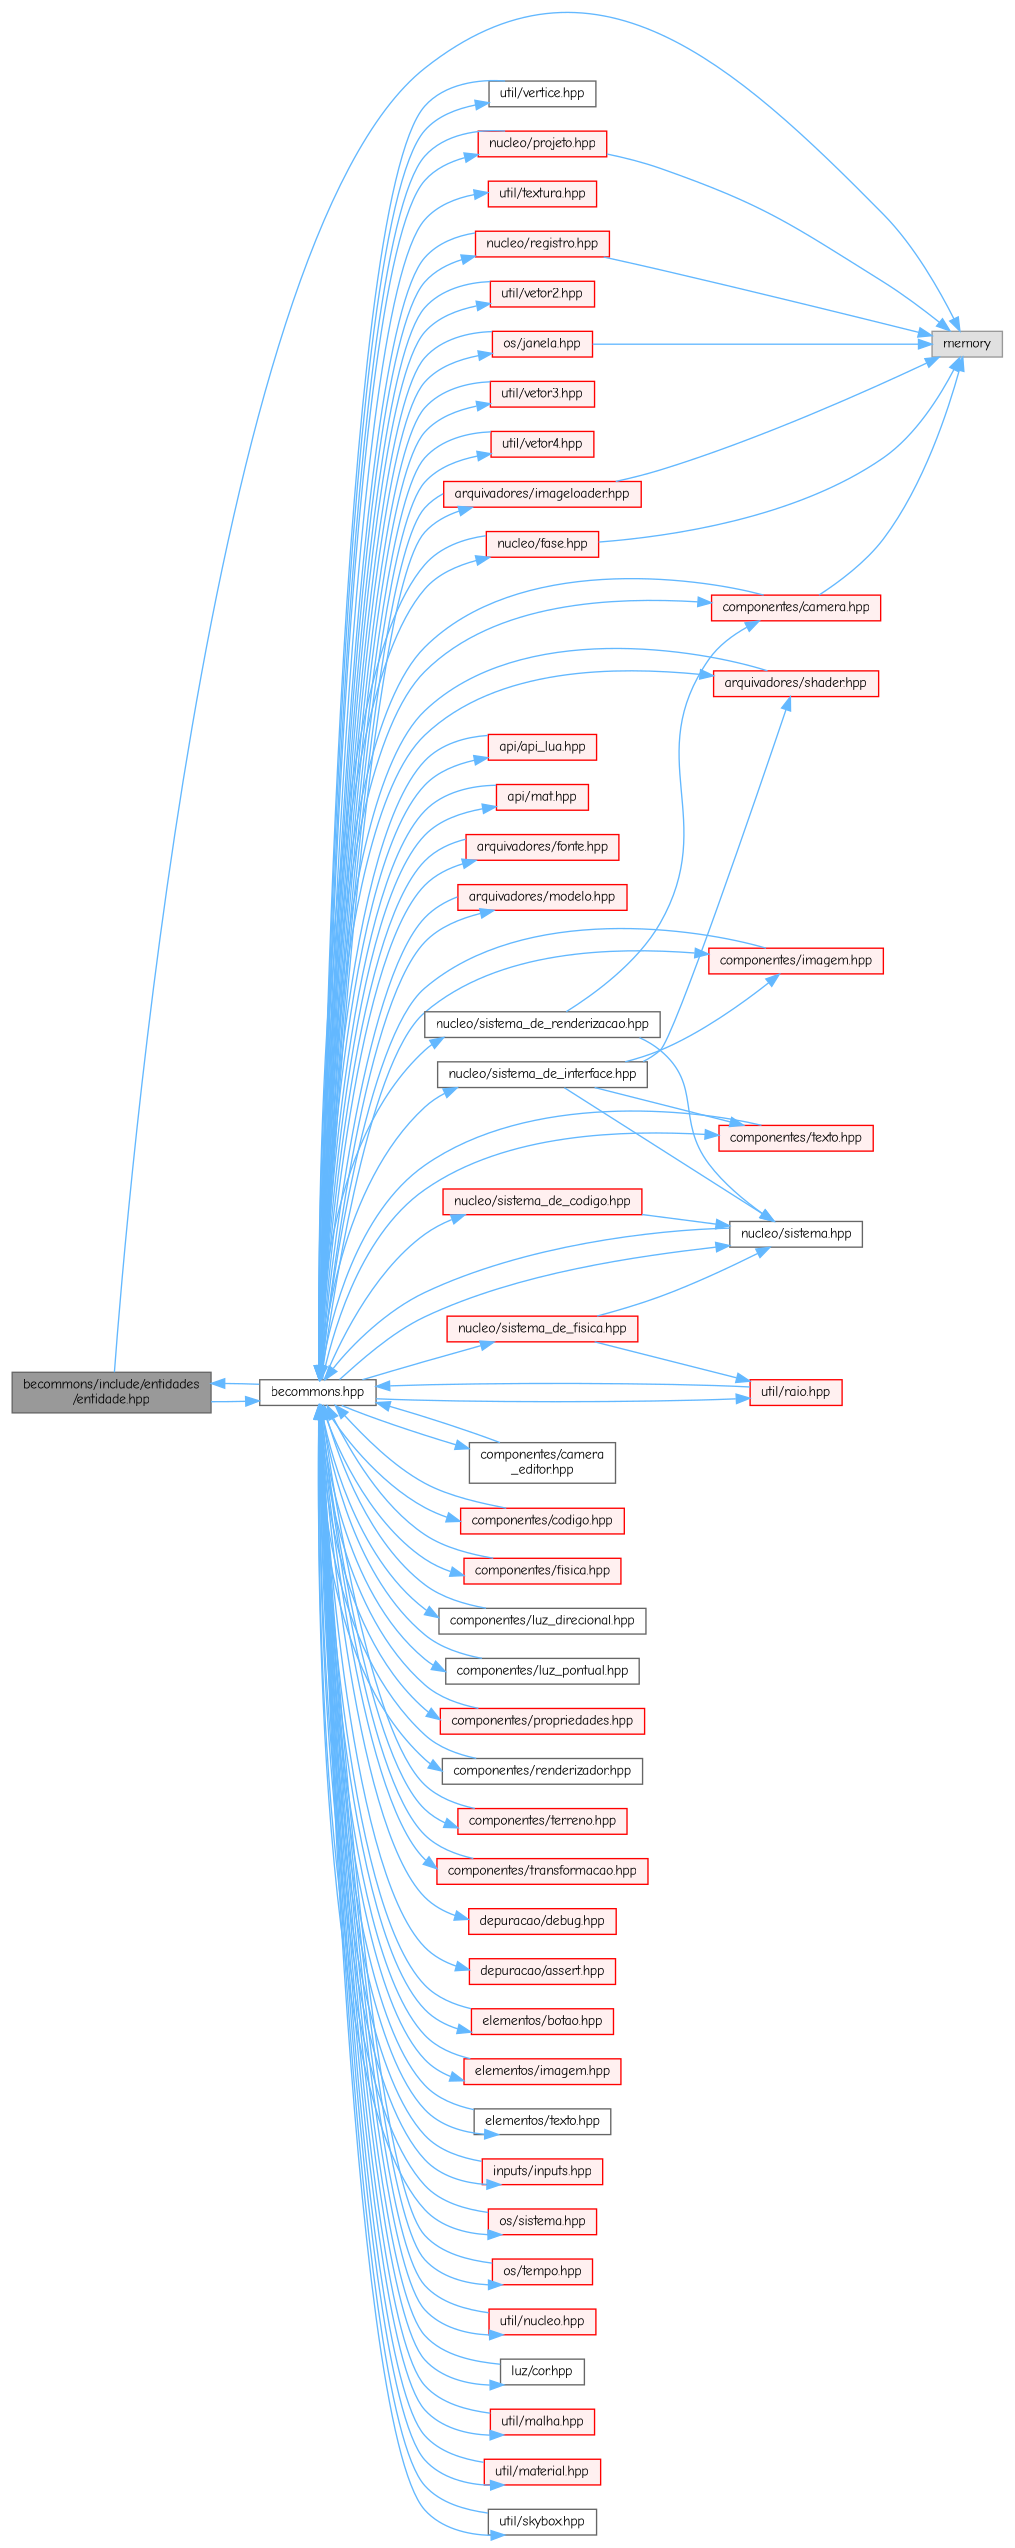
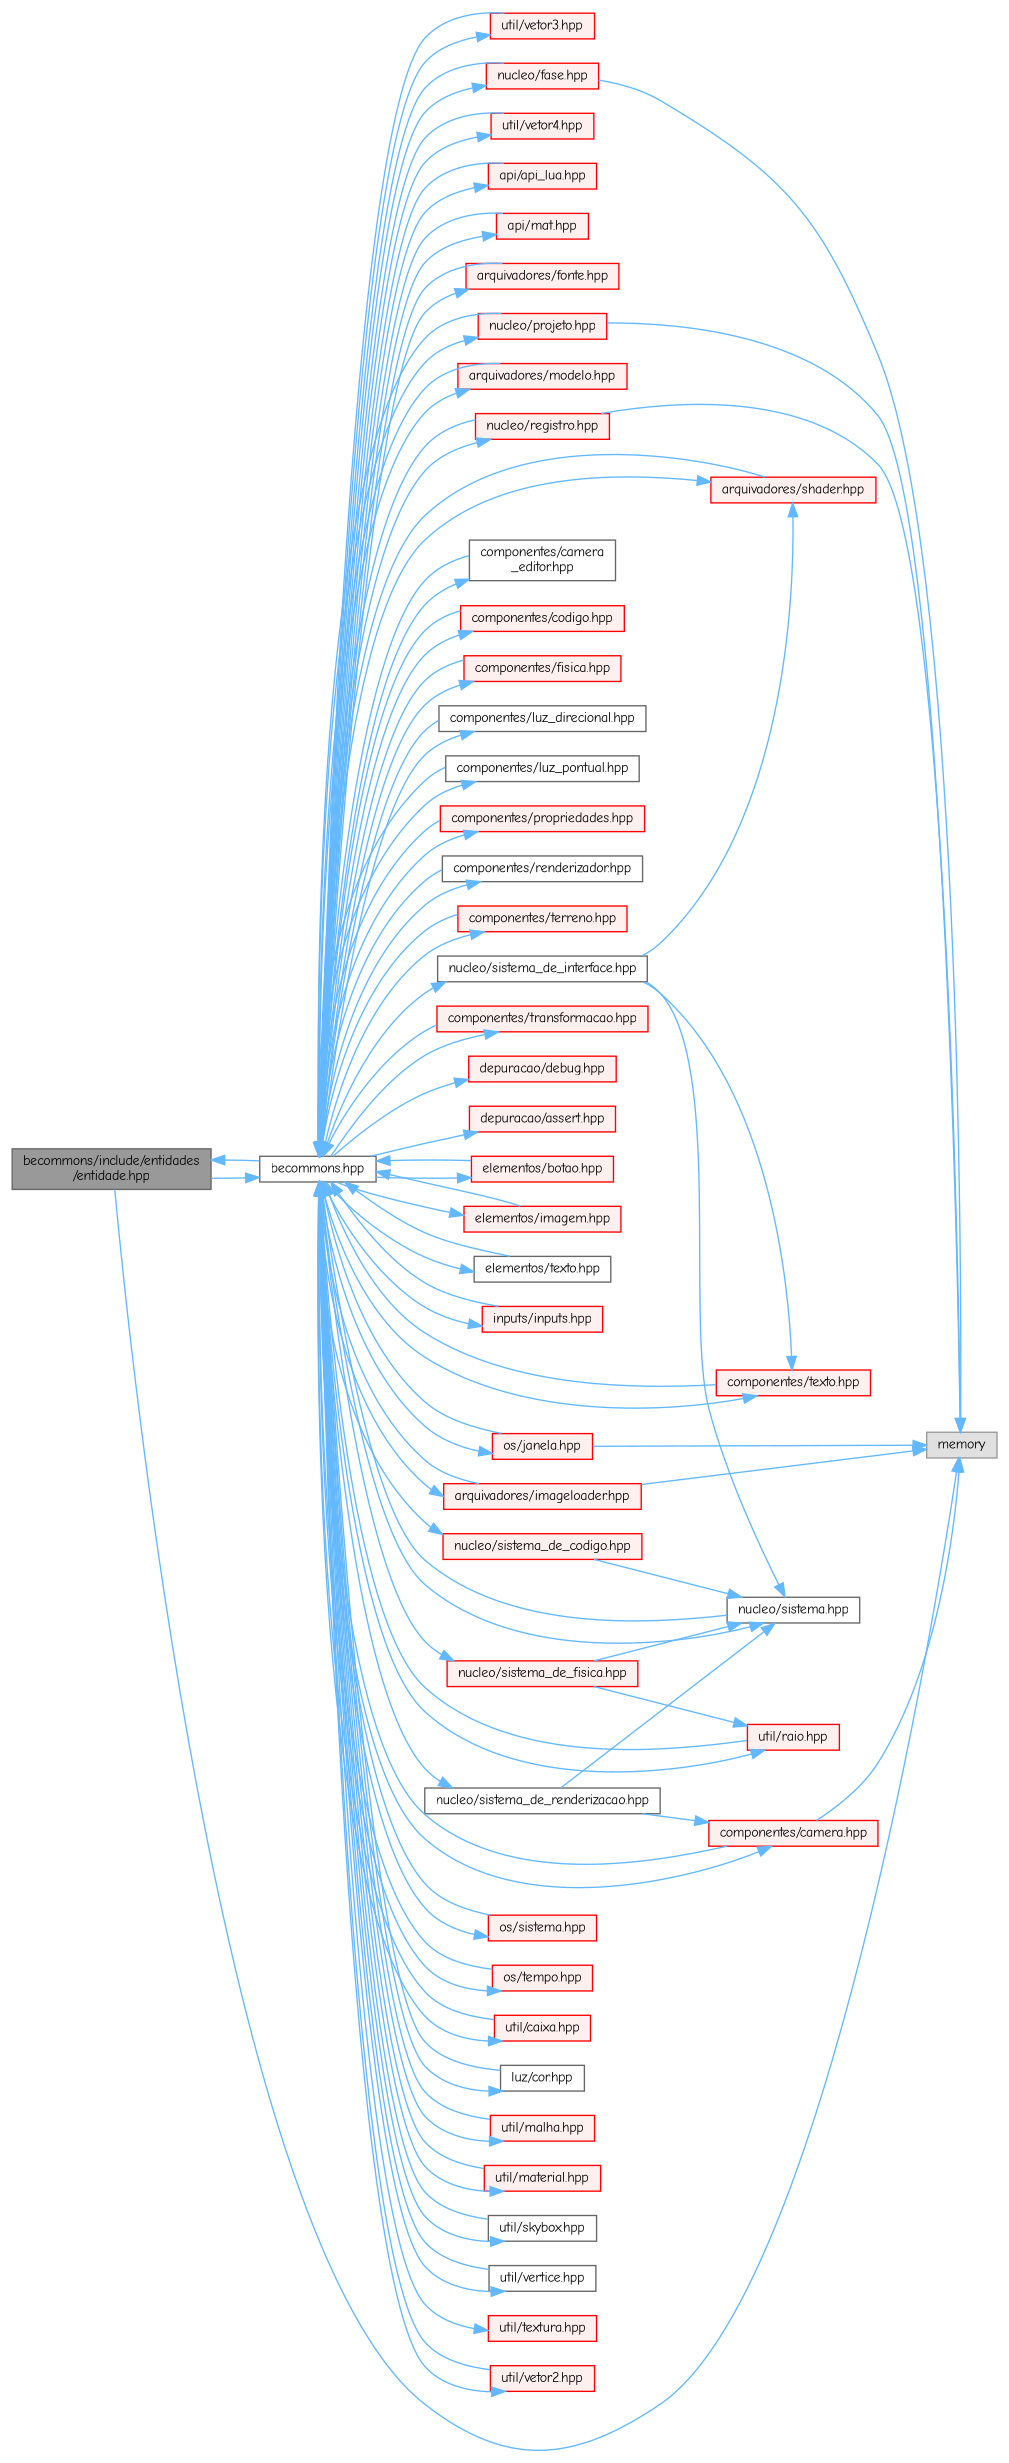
(796, 961) -> none
(542, 2322) -> (542, 2028)
